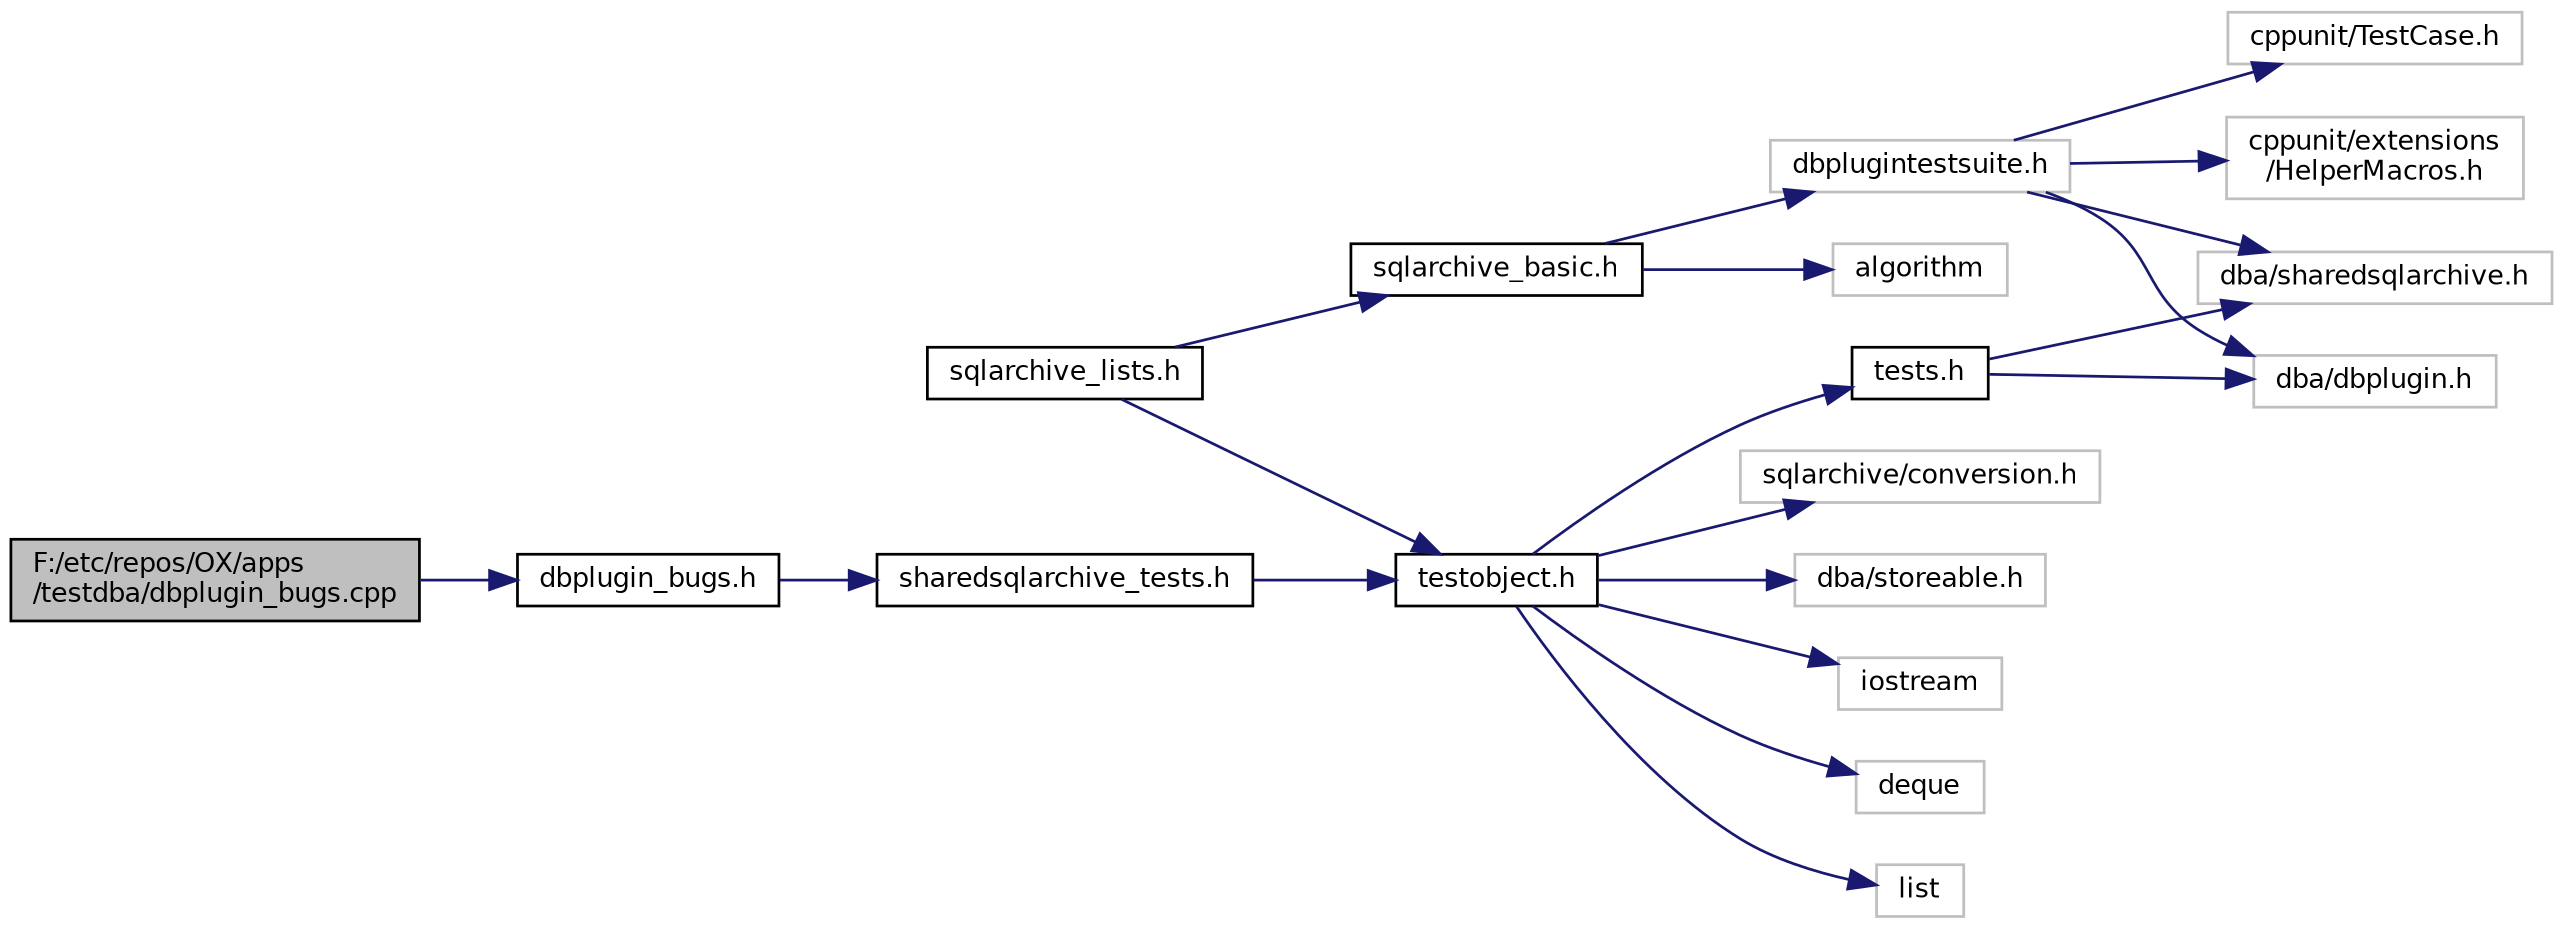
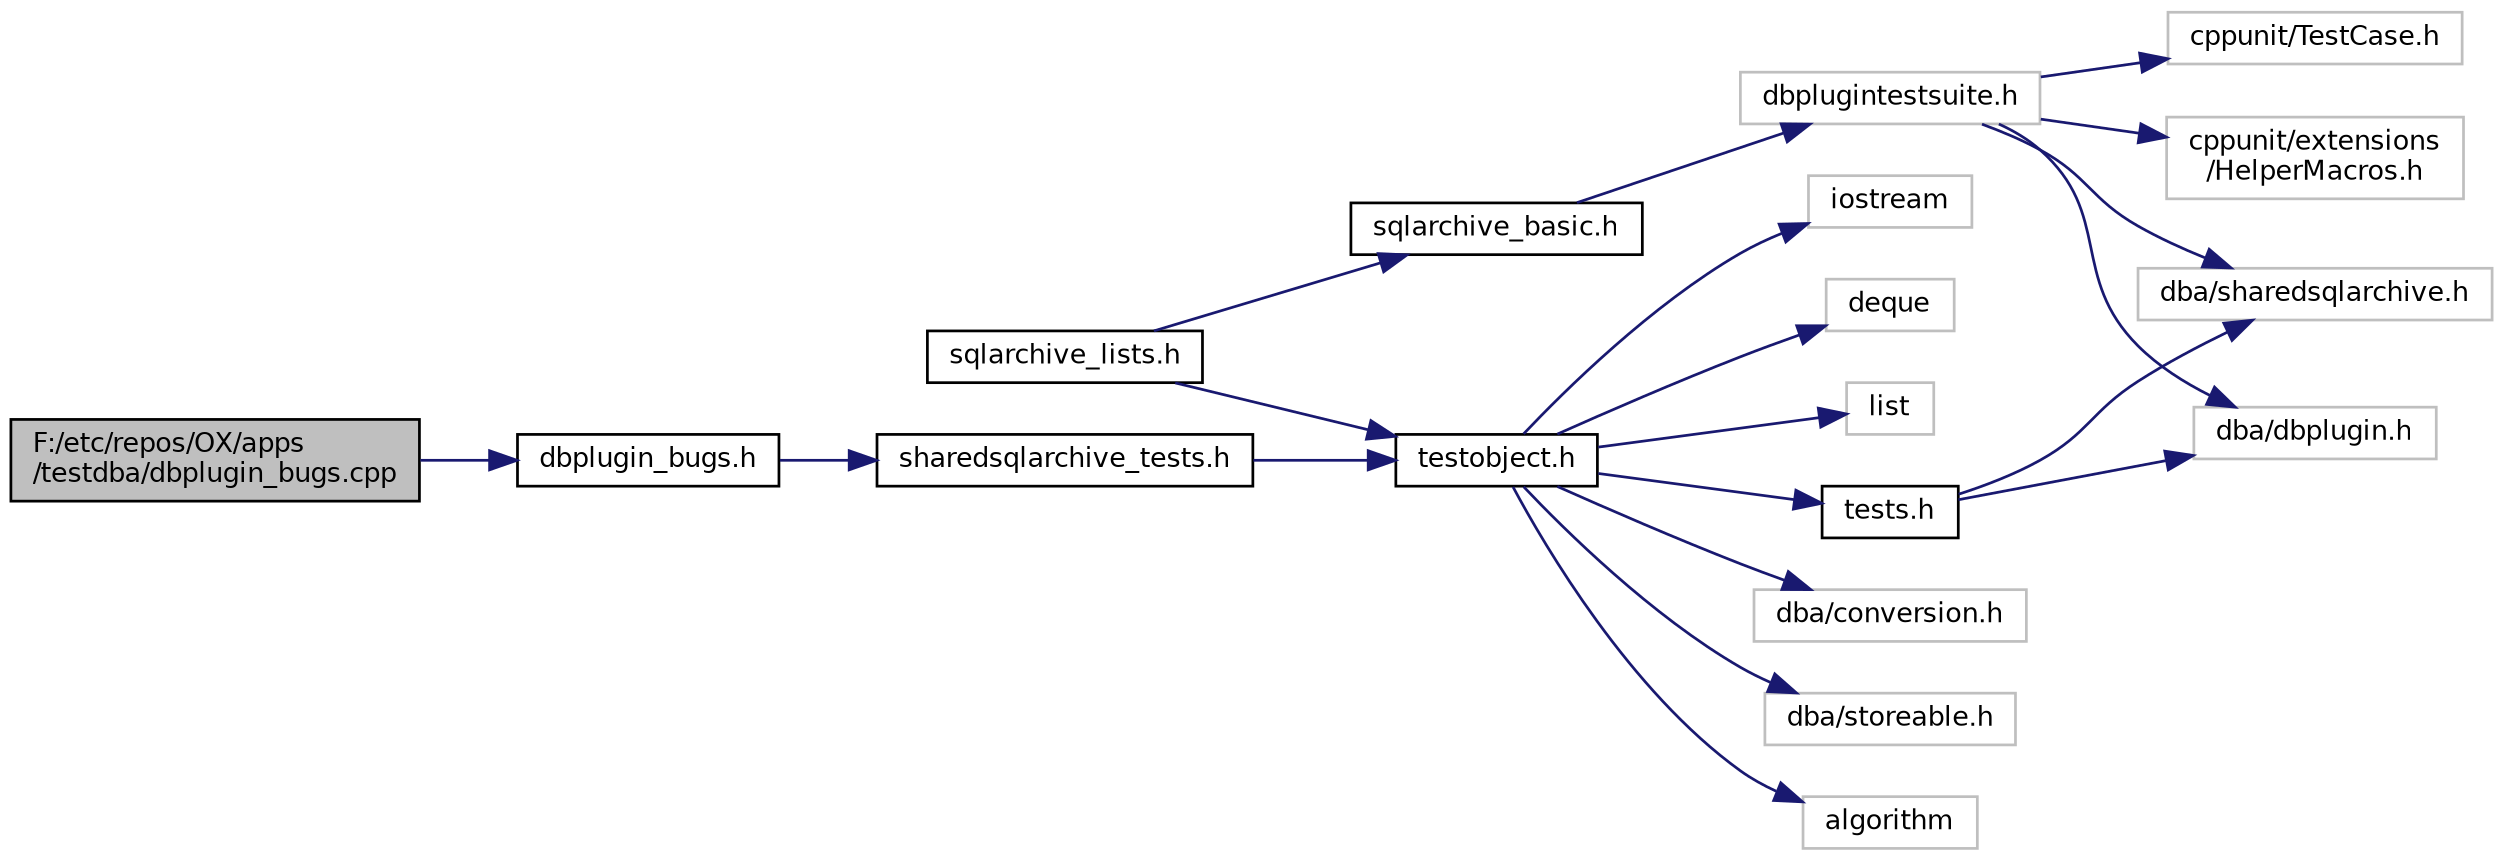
(1724, 270) -> (1625, 657)
(1920, 477) -> (1890, 616)
